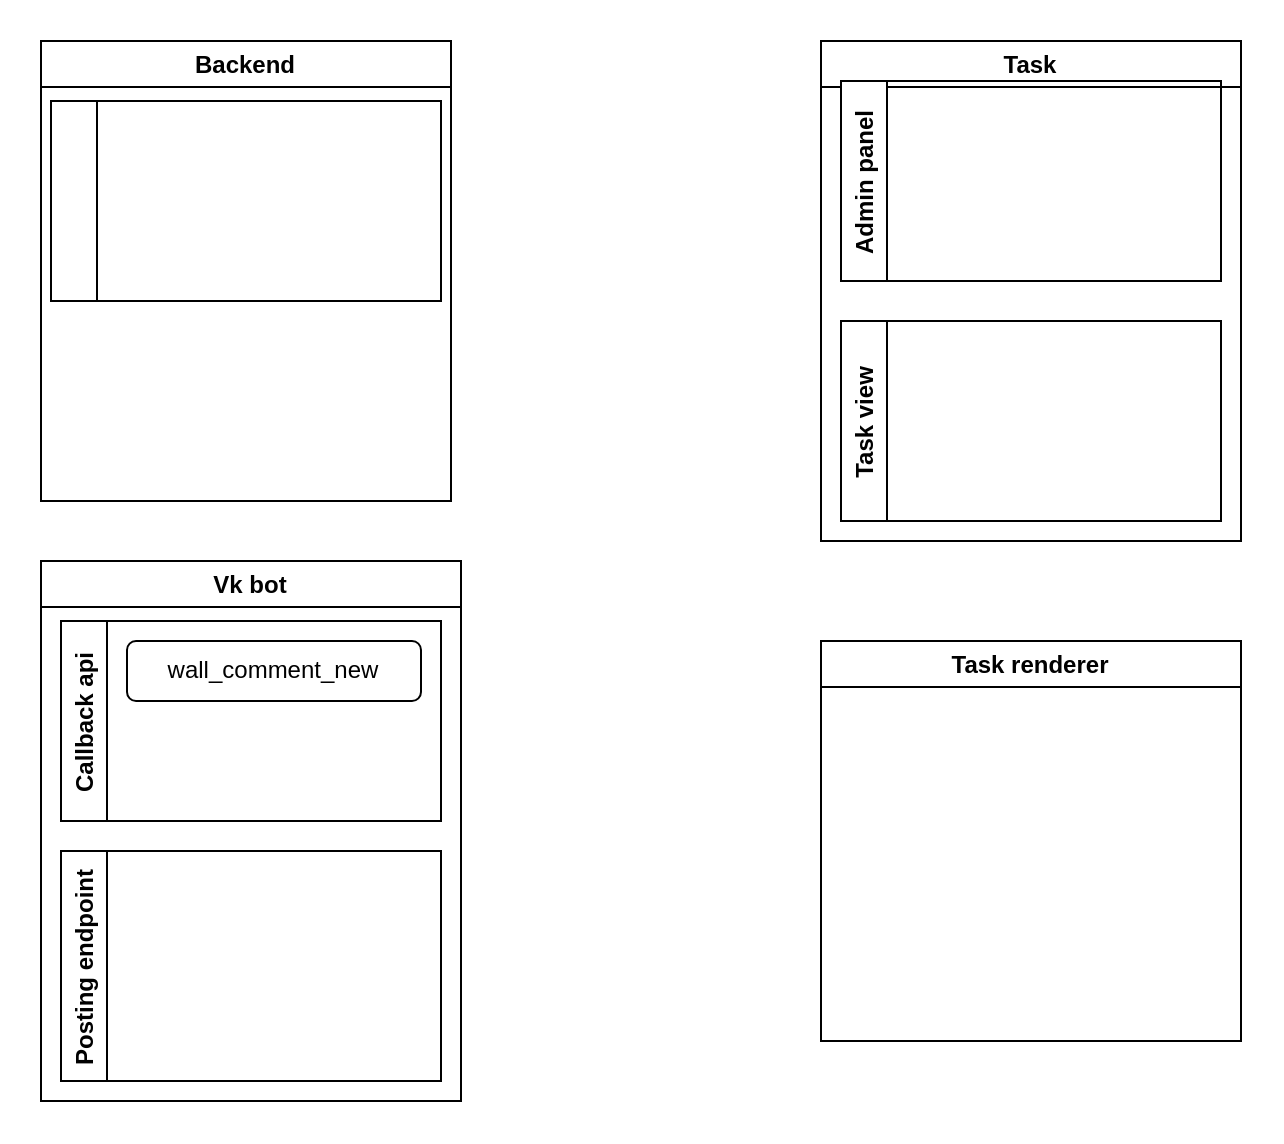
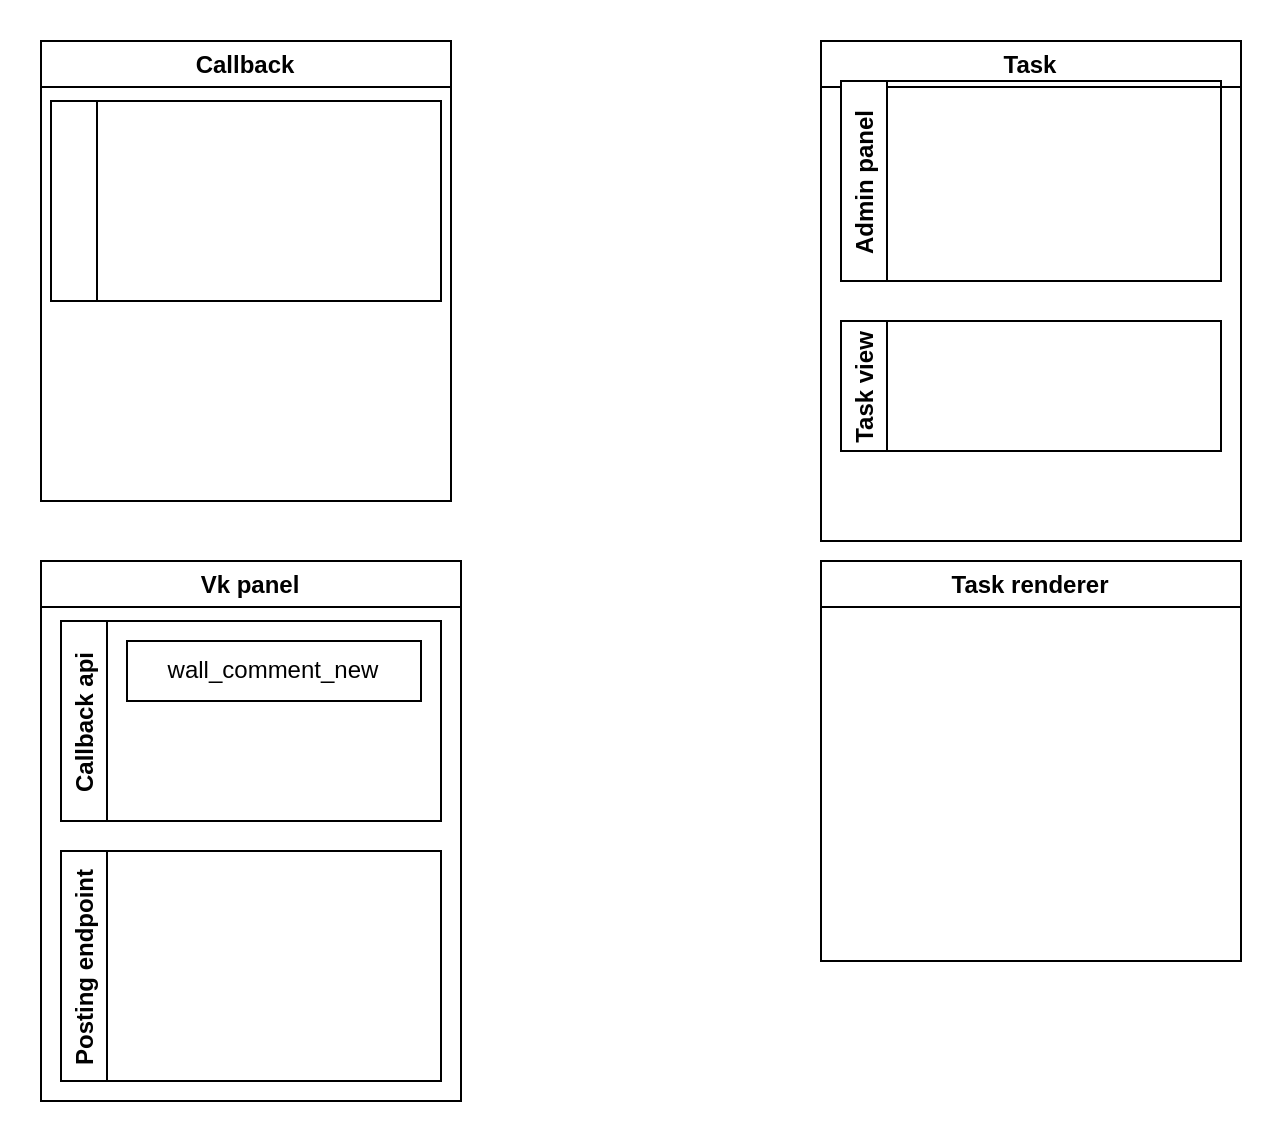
(245, 65) -> (245, 65)
(1031, 421) -> (1031, 386)
(250, 585) -> (250, 585)
(274, 671) -> (274, 671)
(1031, 841) -> (1031, 761)
